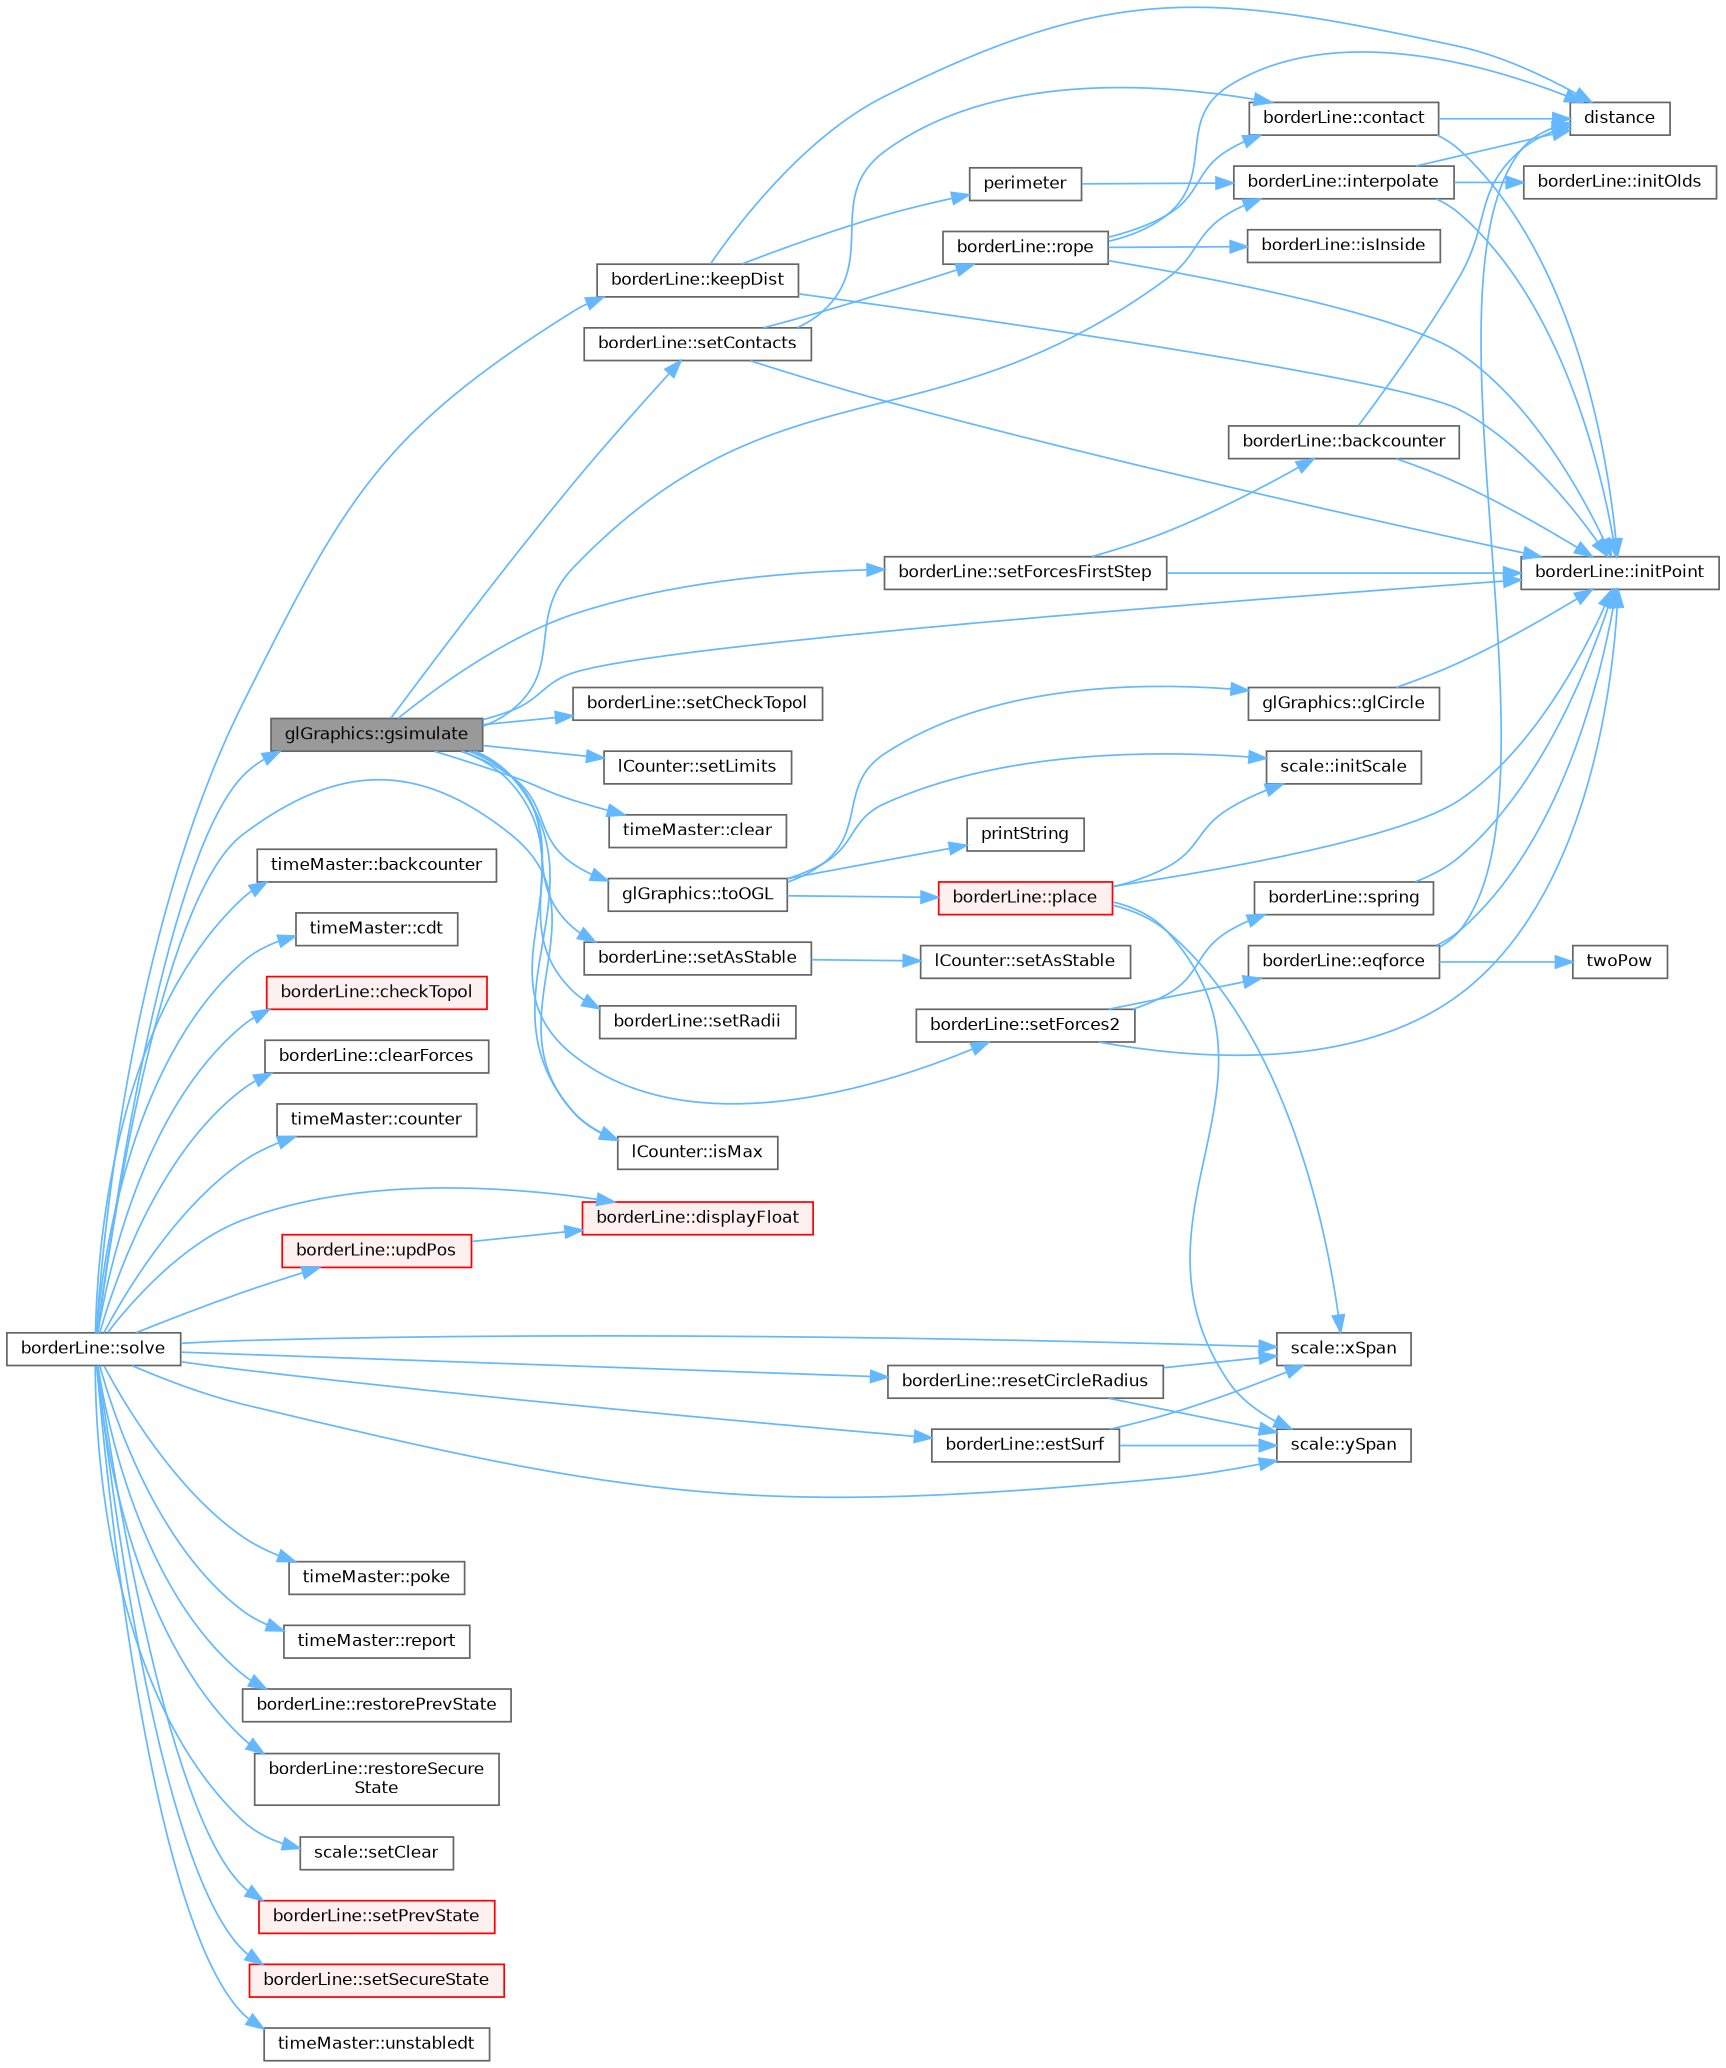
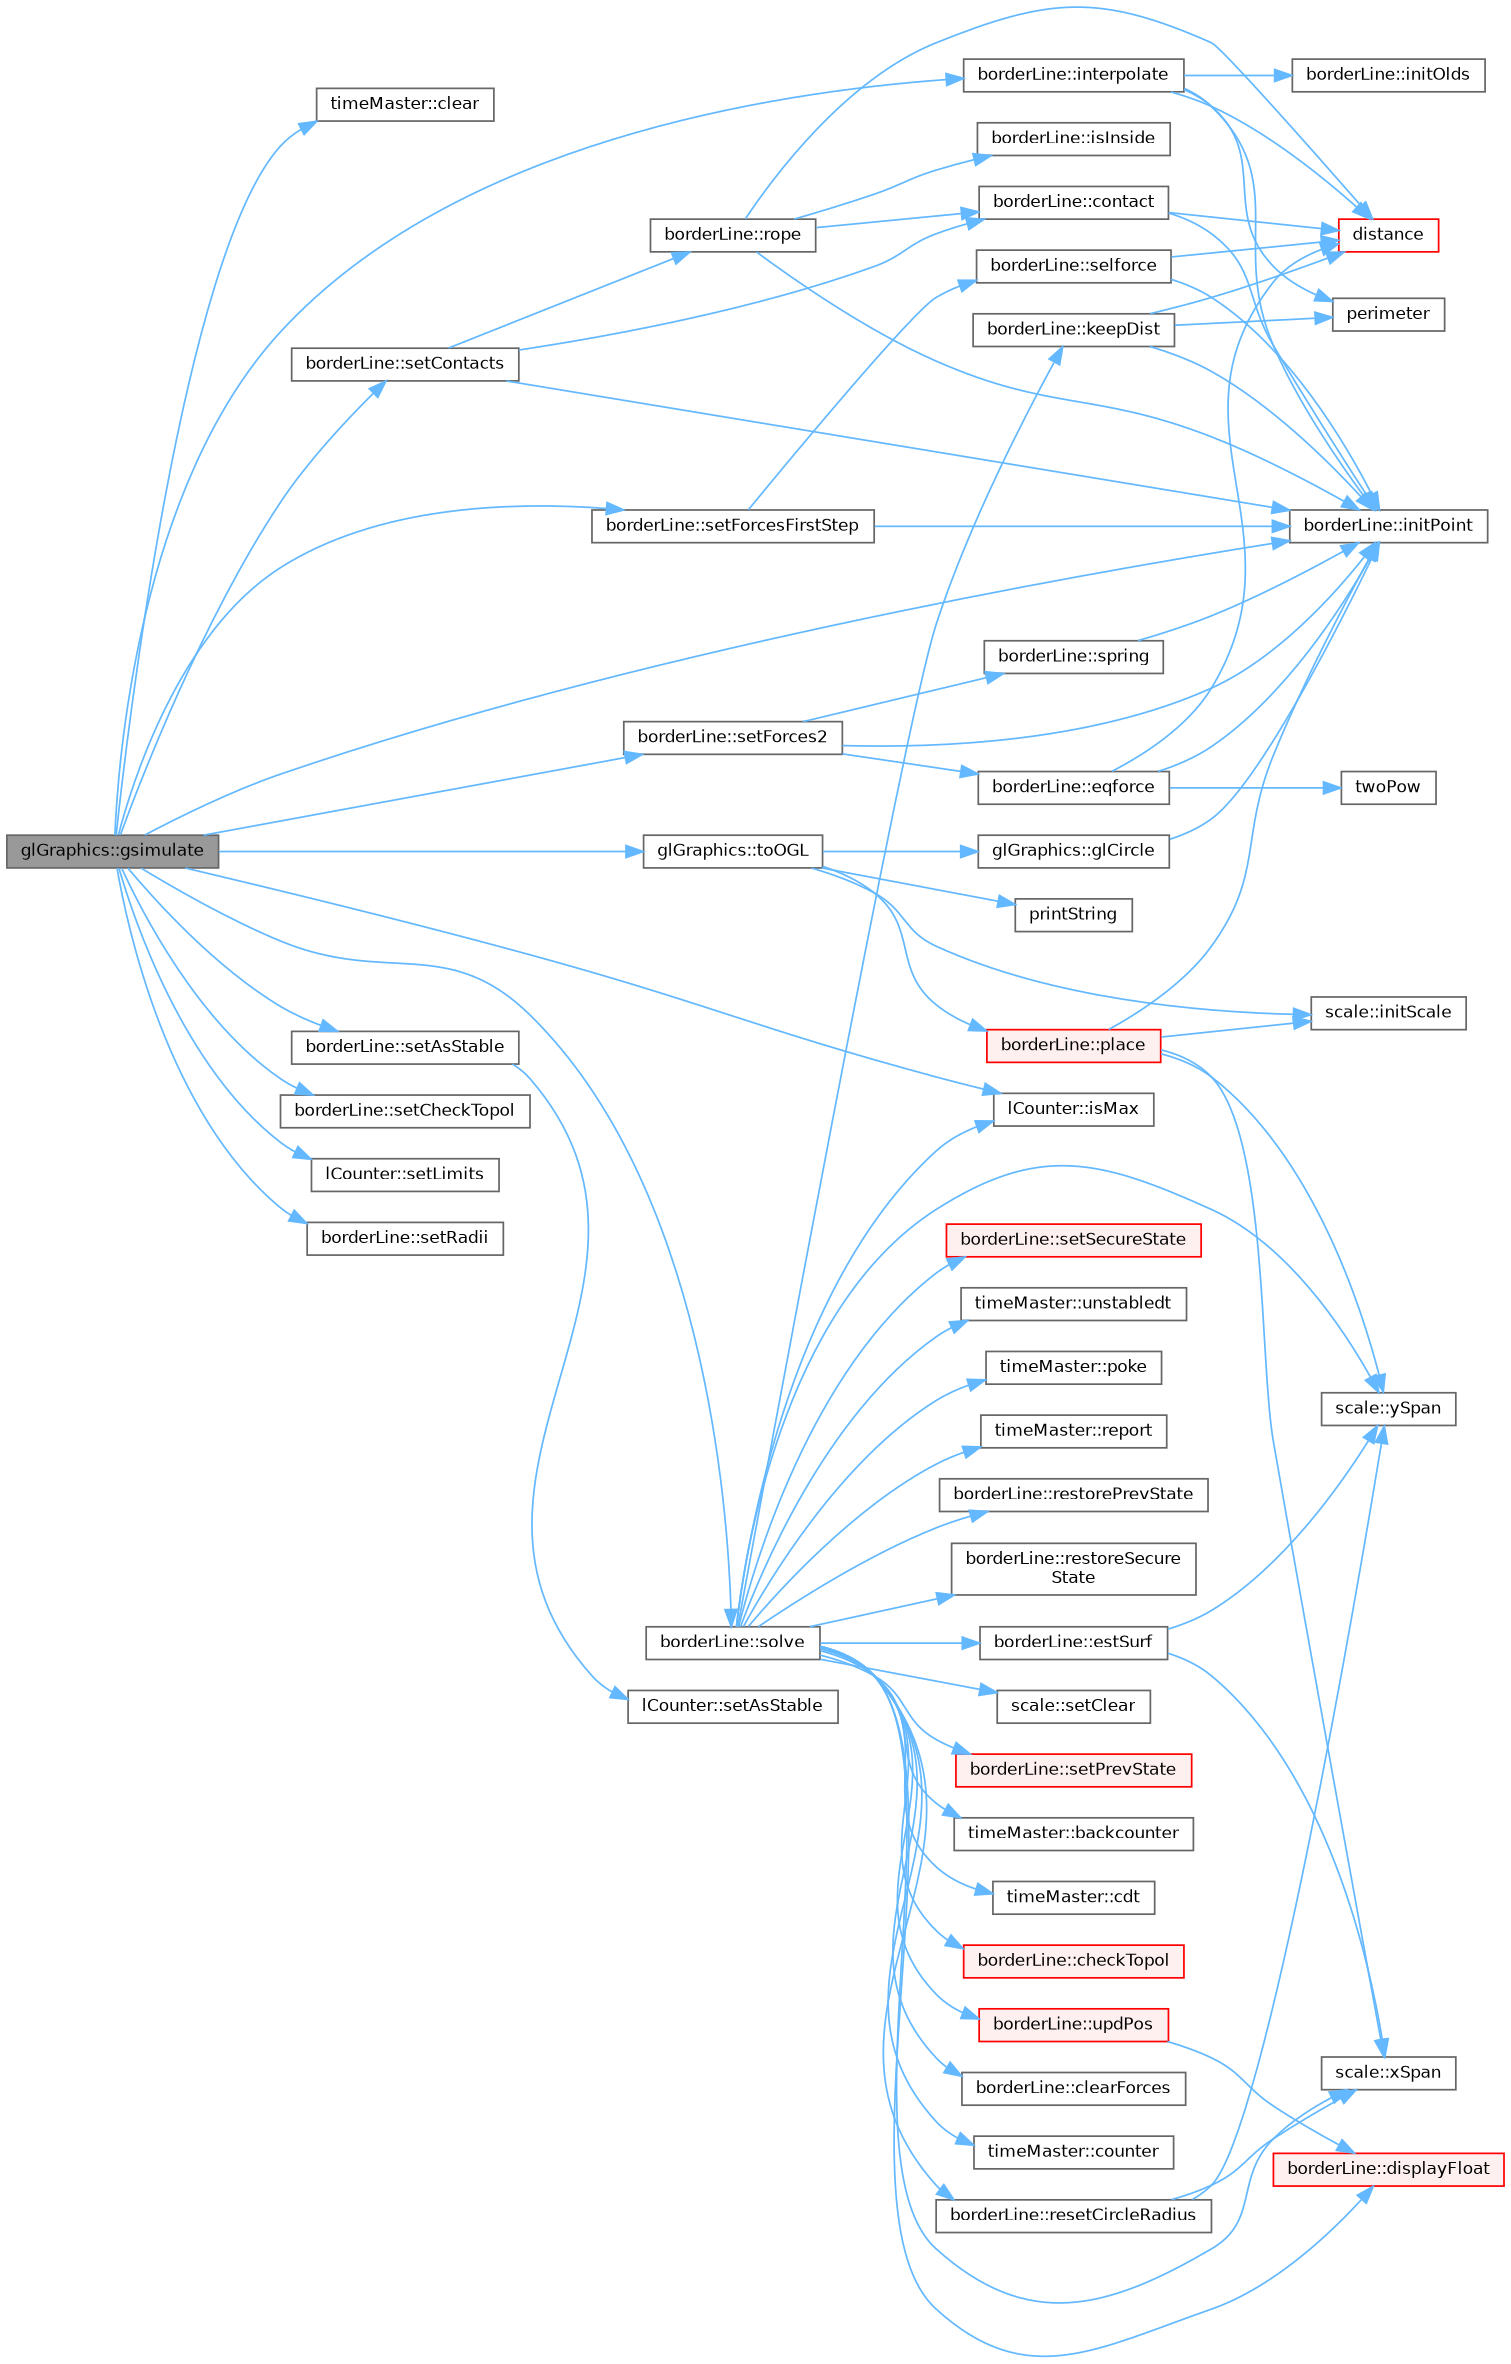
(1620, 119) -> (1389, 235)
(1149, 183) -> (1245, 195)
(1344, 442) -> (1074, 266)
(179, 916) -> (597, 1100)
